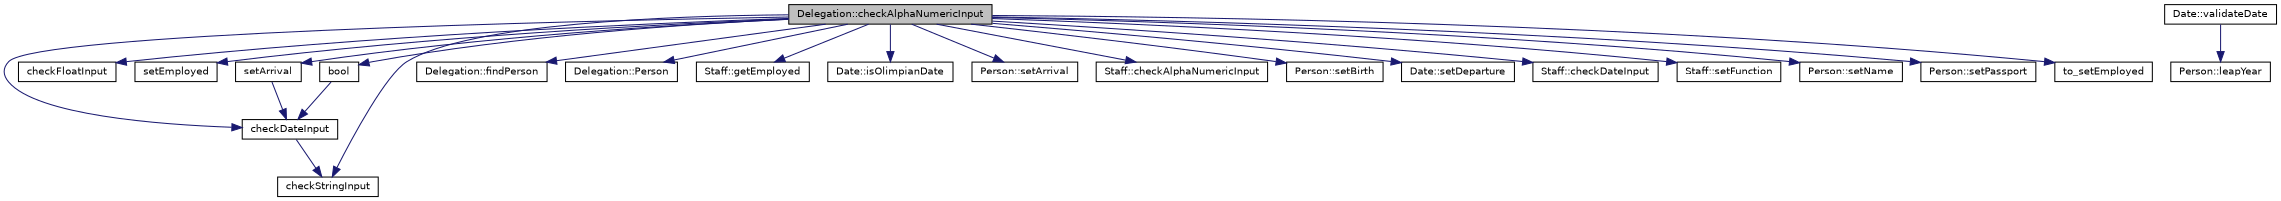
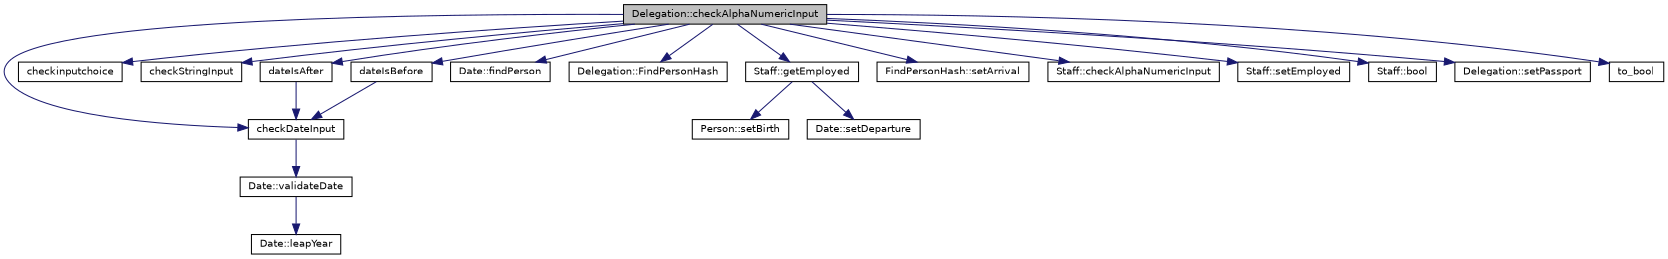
(1192, 41) -> (829, 97)
(1124, 42) -> (775, 97)
(67, 72) -> none
(176, 72) -> (70, 72)
(268, 72) -> (296, 72)
(339, 72) -> (392, 72)
(482, 72) -> (500, 72)
(621, 72) -> (648, 72)
(890, 72) -> none
(1025, 72) -> (953, 72)
(1596, 72) -> (1294, 72)
(1729, 72) -> (1403, 72)
(1851, 72) -> none
(1978, 72) -> (1523, 72)
(2104, 72) -> (1637, 72)
(2221, 72) -> (296, 244)
(306, 154) -> (296, 153)
